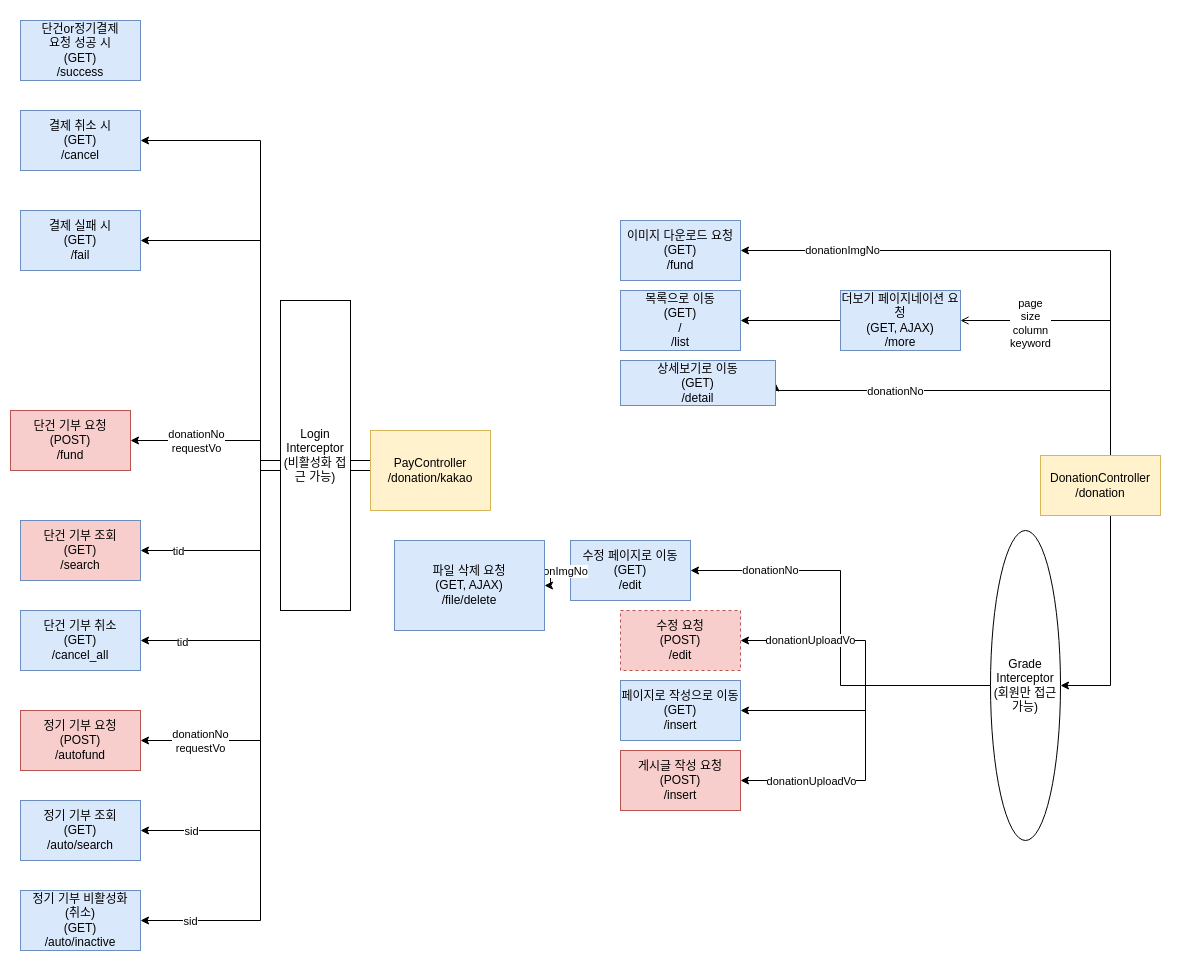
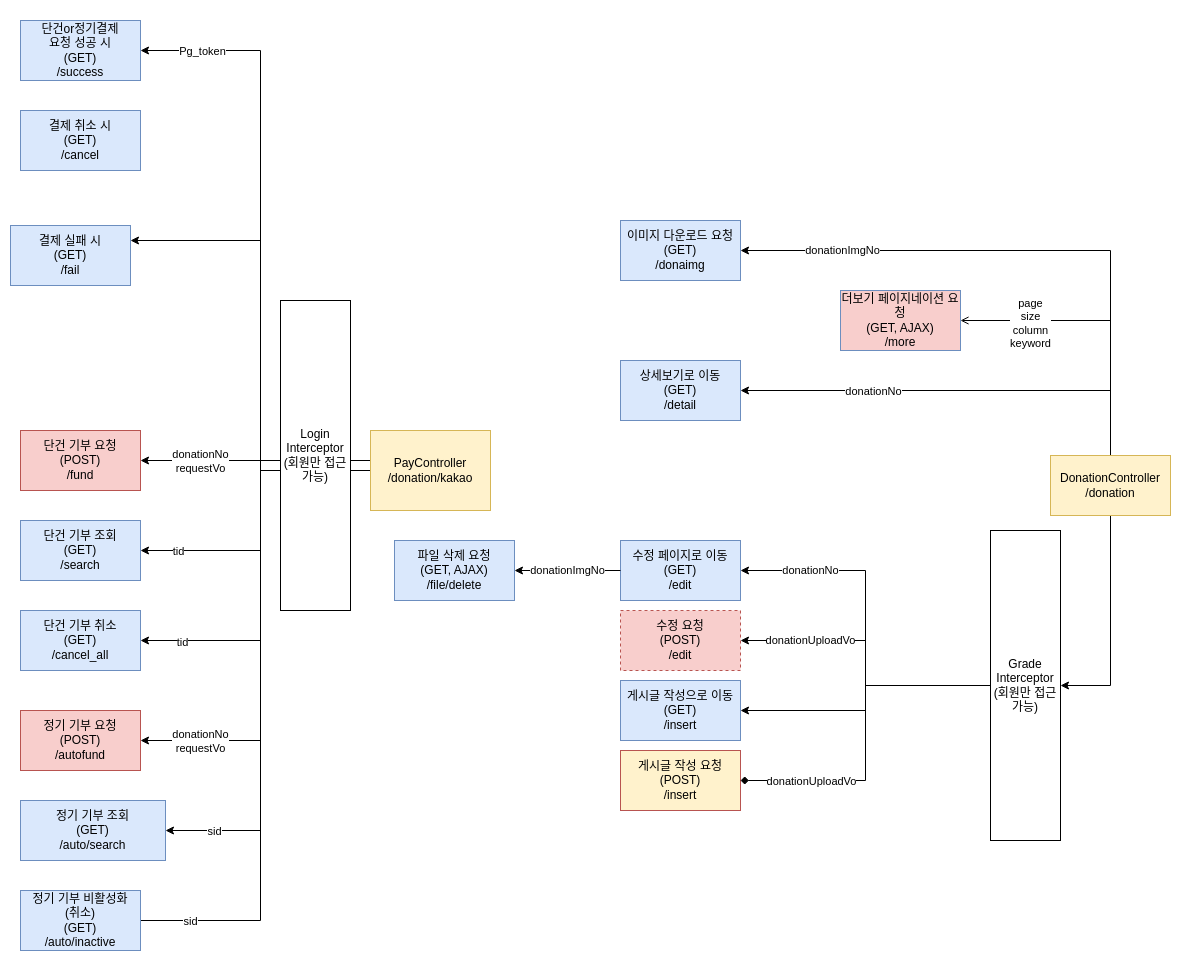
none -> (248, 51)
(203, 141) -> none
(81, 241) -> (71, 256)
(681, 251) -> (681, 251)
(681, 321) -> none
(794, 321) -> none
(901, 321) -> (901, 321)
(698, 383) -> (681, 391)
(71, 441) -> (81, 461)
(316, 456) -> (316, 456)
(1101, 486) -> (1111, 486)
(81, 551) -> (81, 551)
(631, 571) -> (681, 571)
(470, 586) -> (455, 571)
(1026, 686) -> (1026, 686)
(681, 711) -> (681, 711)
(681, 781) -> (681, 781)
(748, 781) -> (749, 781)
(81, 831) -> (93, 831)
(148, 921) -> (146, 921)
